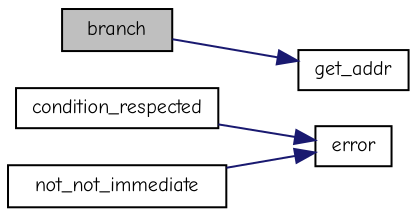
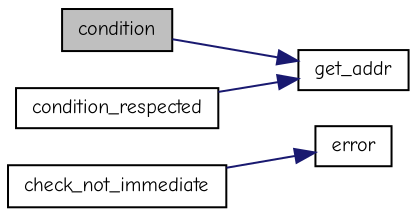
(117, 30) -> (117, 30)
(257, 131) -> (248, 87)
(117, 186) -> (117, 186)
